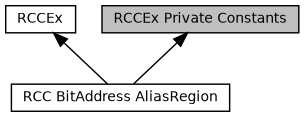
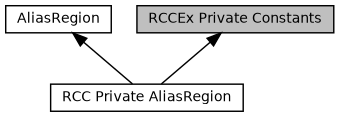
(41, 19) -> (58, 19)
(121, 98) -> (147, 98)
